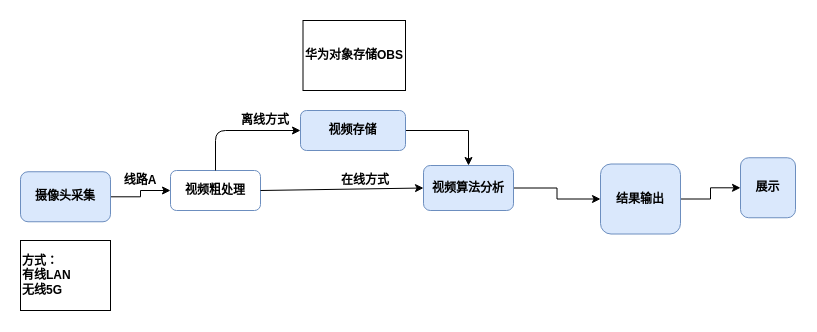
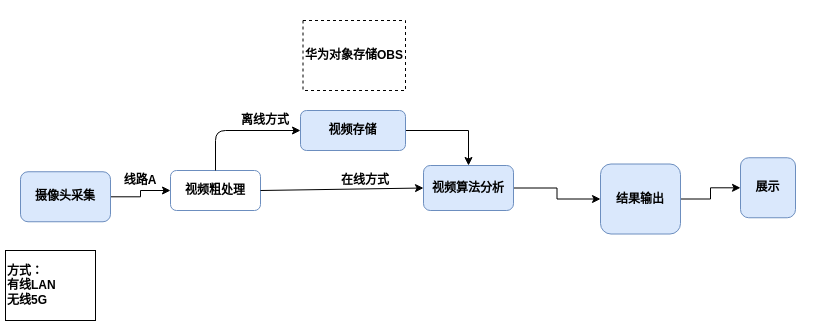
(354, 56) -> (354, 56)
(66, 276) -> (51, 286)
